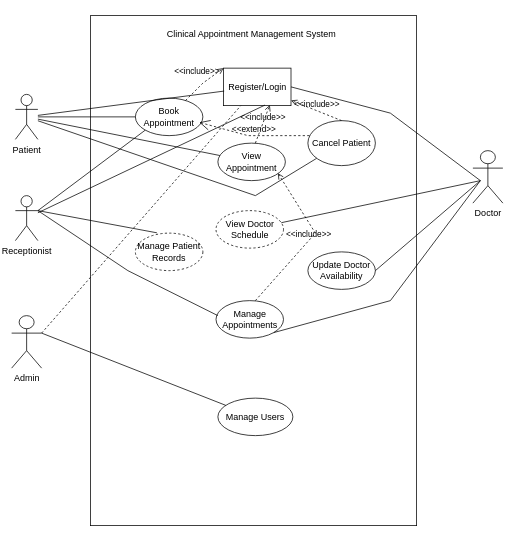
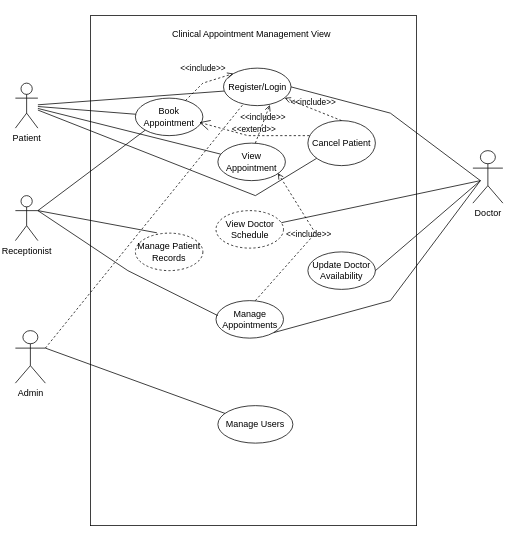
(252, 34) -> (252, 34)
(257, 87) -> (257, 87)
(27, 117) -> (27, 105)
(127, 170) -> none
(27, 342) -> (30, 357)
(255, 417) -> (255, 424)
